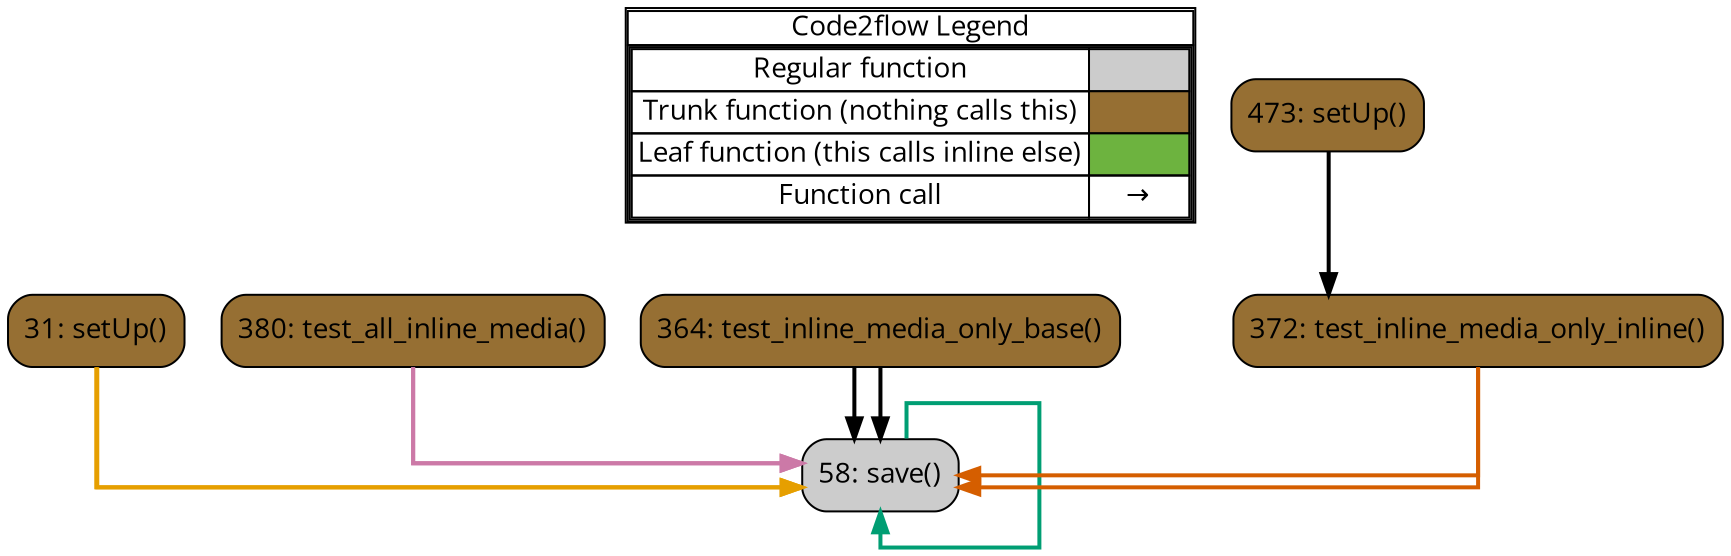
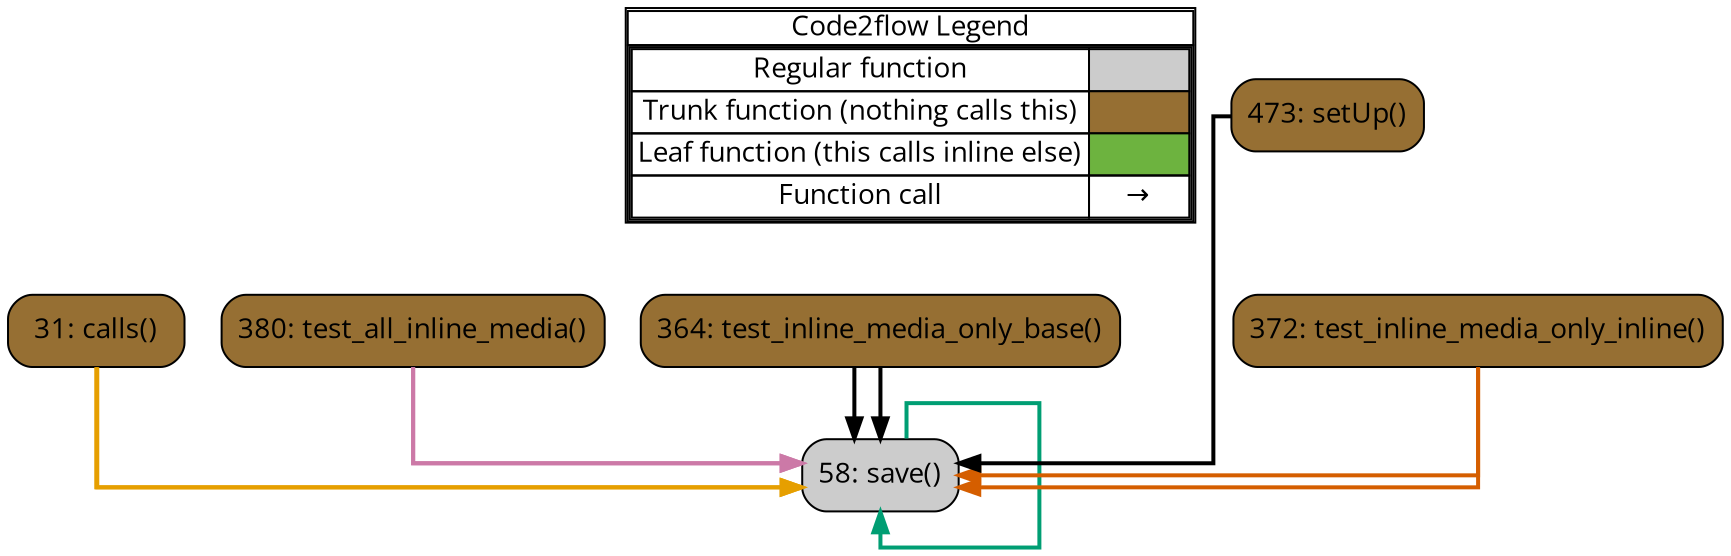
(1329, 213) -> (1213, 398)
(96, 331) -> (96, 331)
